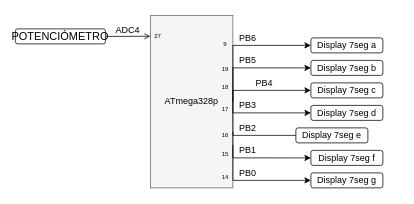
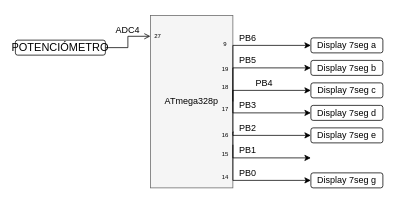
(60, 36) -> (60, 48)
(332, 135) -> (347, 135)
(347, 158) -> none
